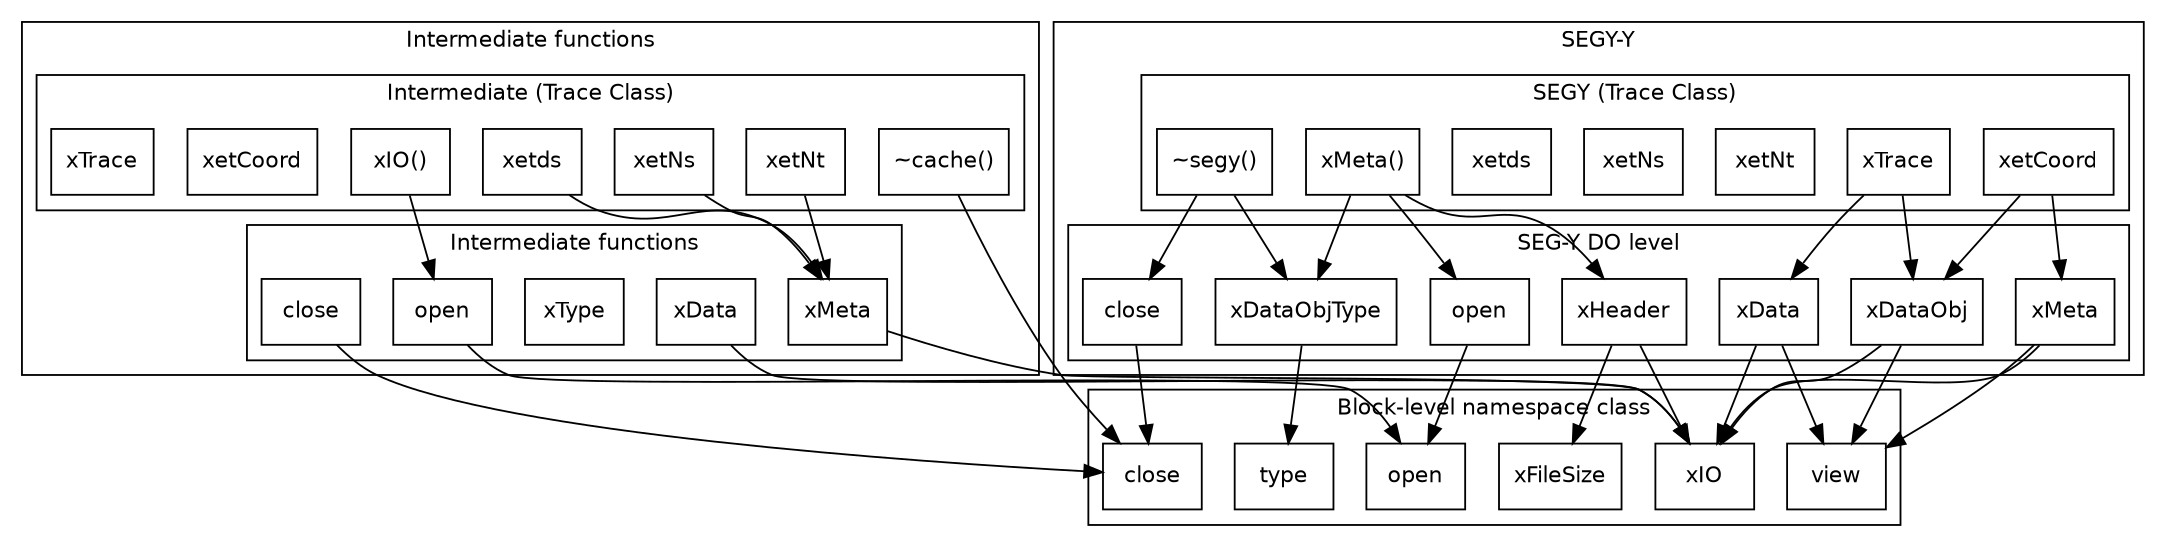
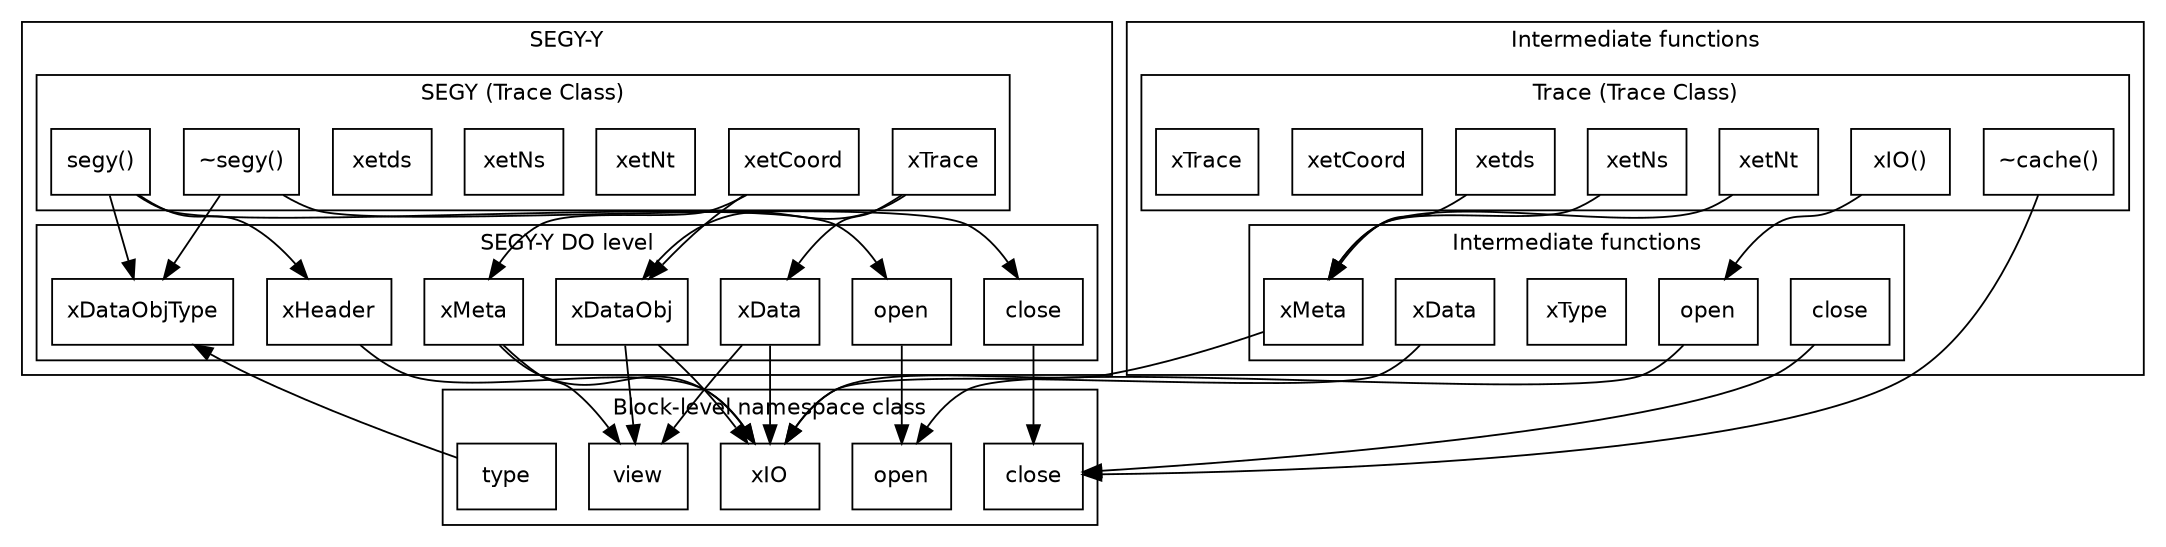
(530, 94) -> (1635, 94)
(1363, 162) -> (101, 162)
(1599, 244) -> (567, 244)
(1294, 401) -> (332, 410)
(1560, 476) -> none
